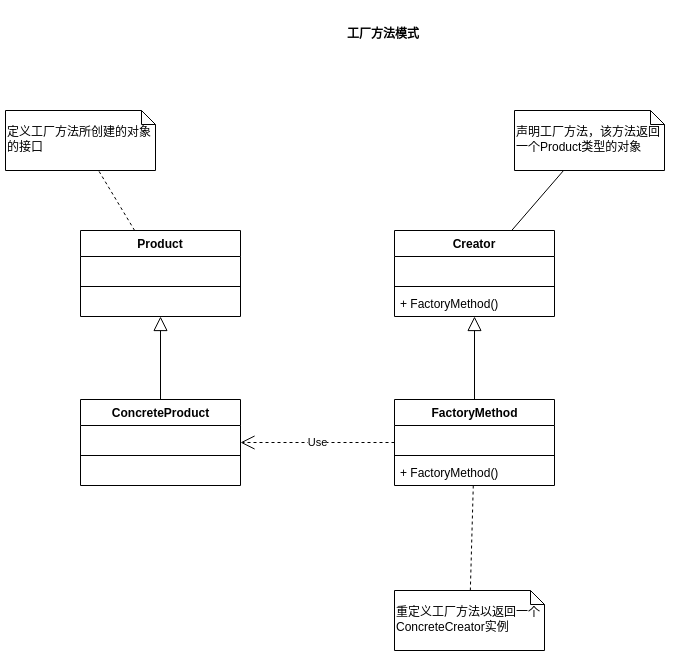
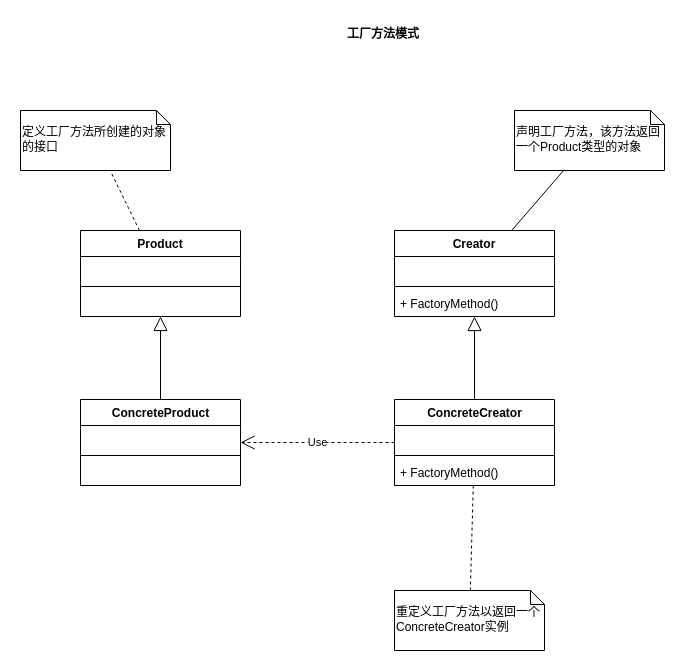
(81, 141) -> (96, 141)
(475, 414) -> (475, 414)
